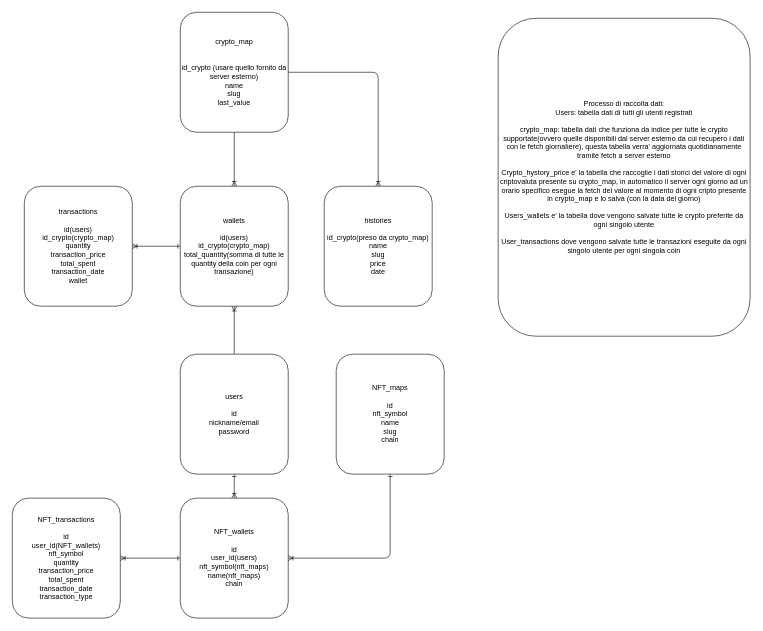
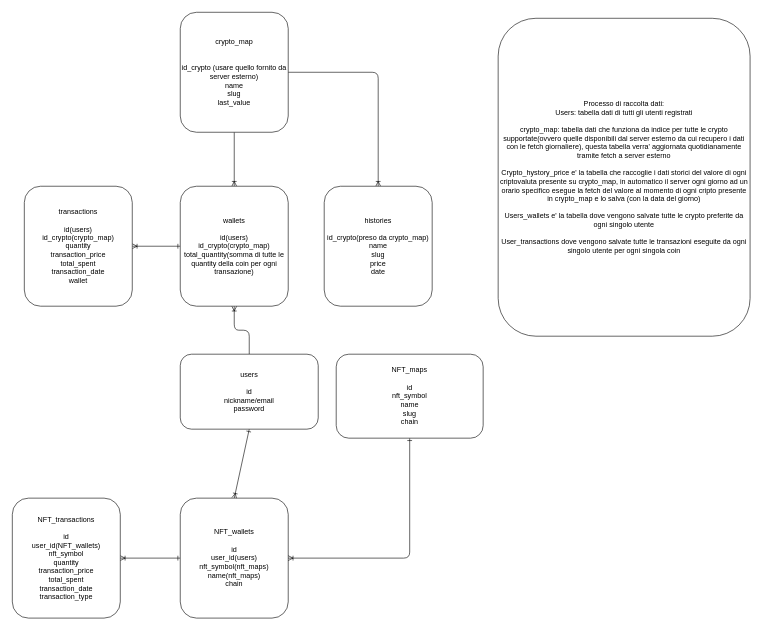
(234, 414) -> (249, 392)
(390, 414) -> (410, 396)
